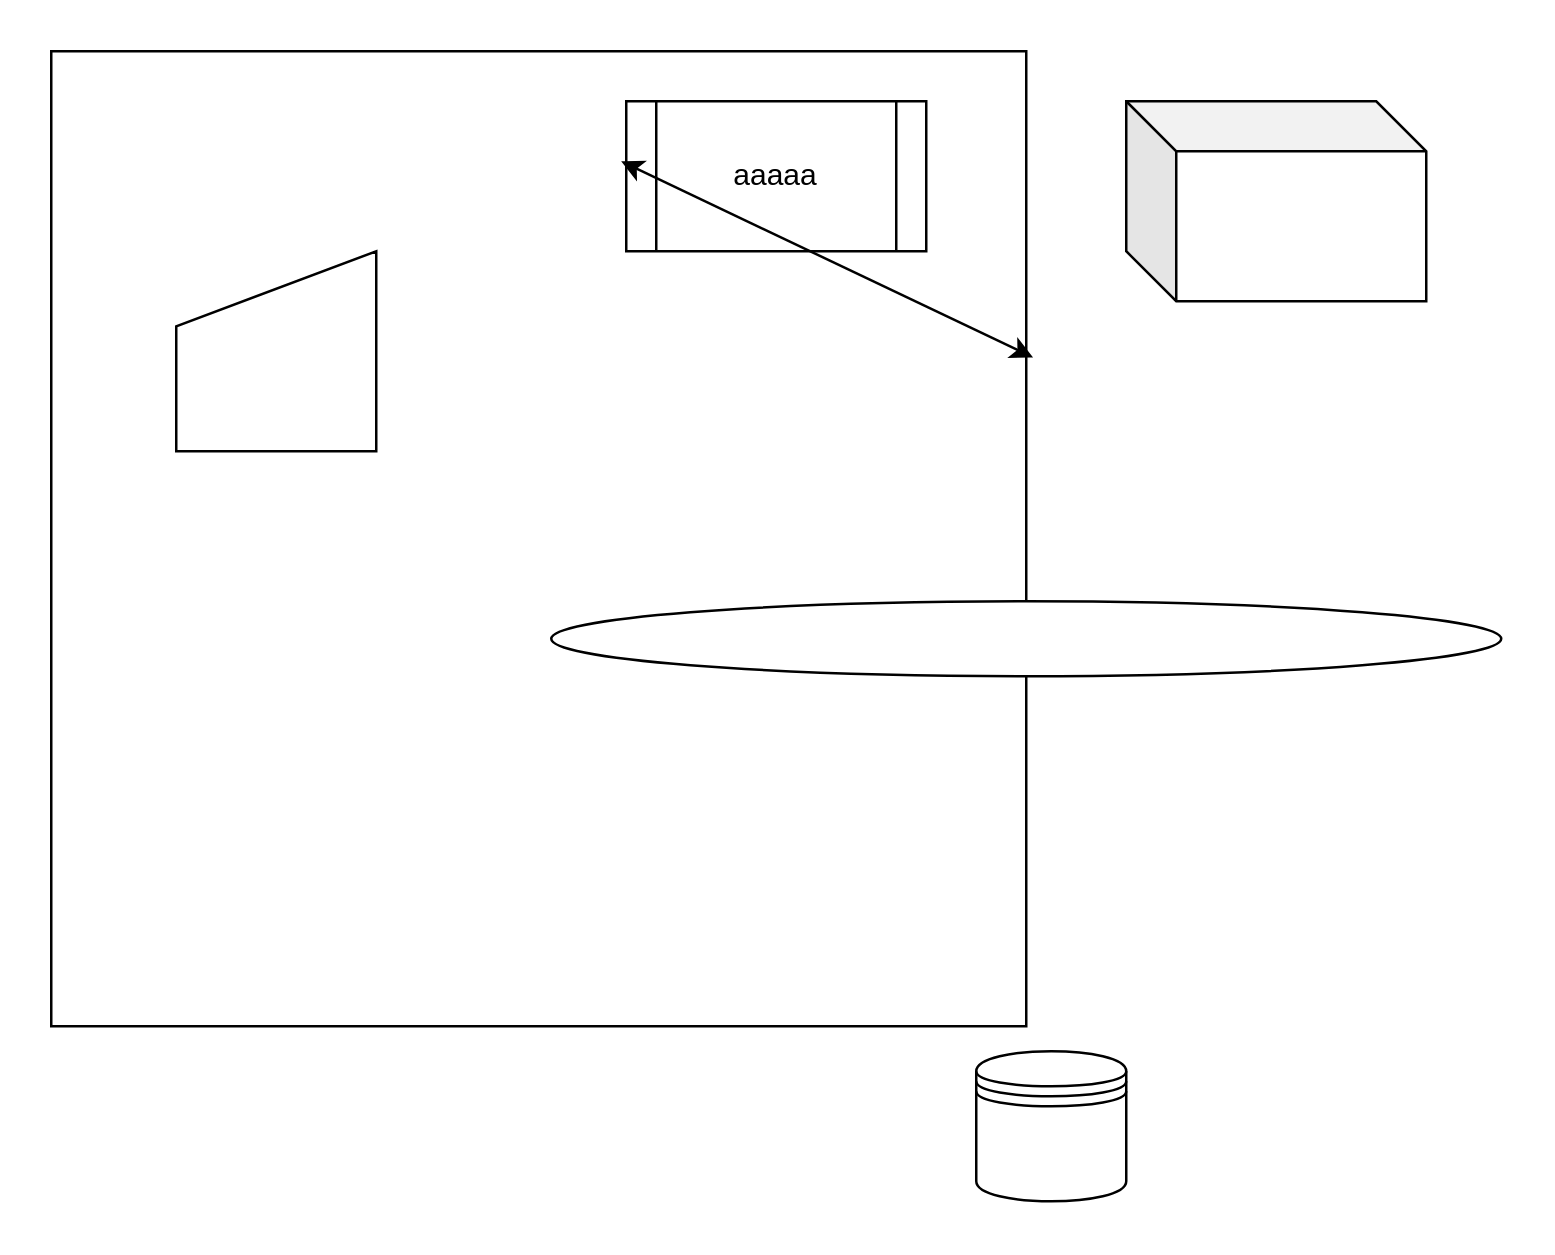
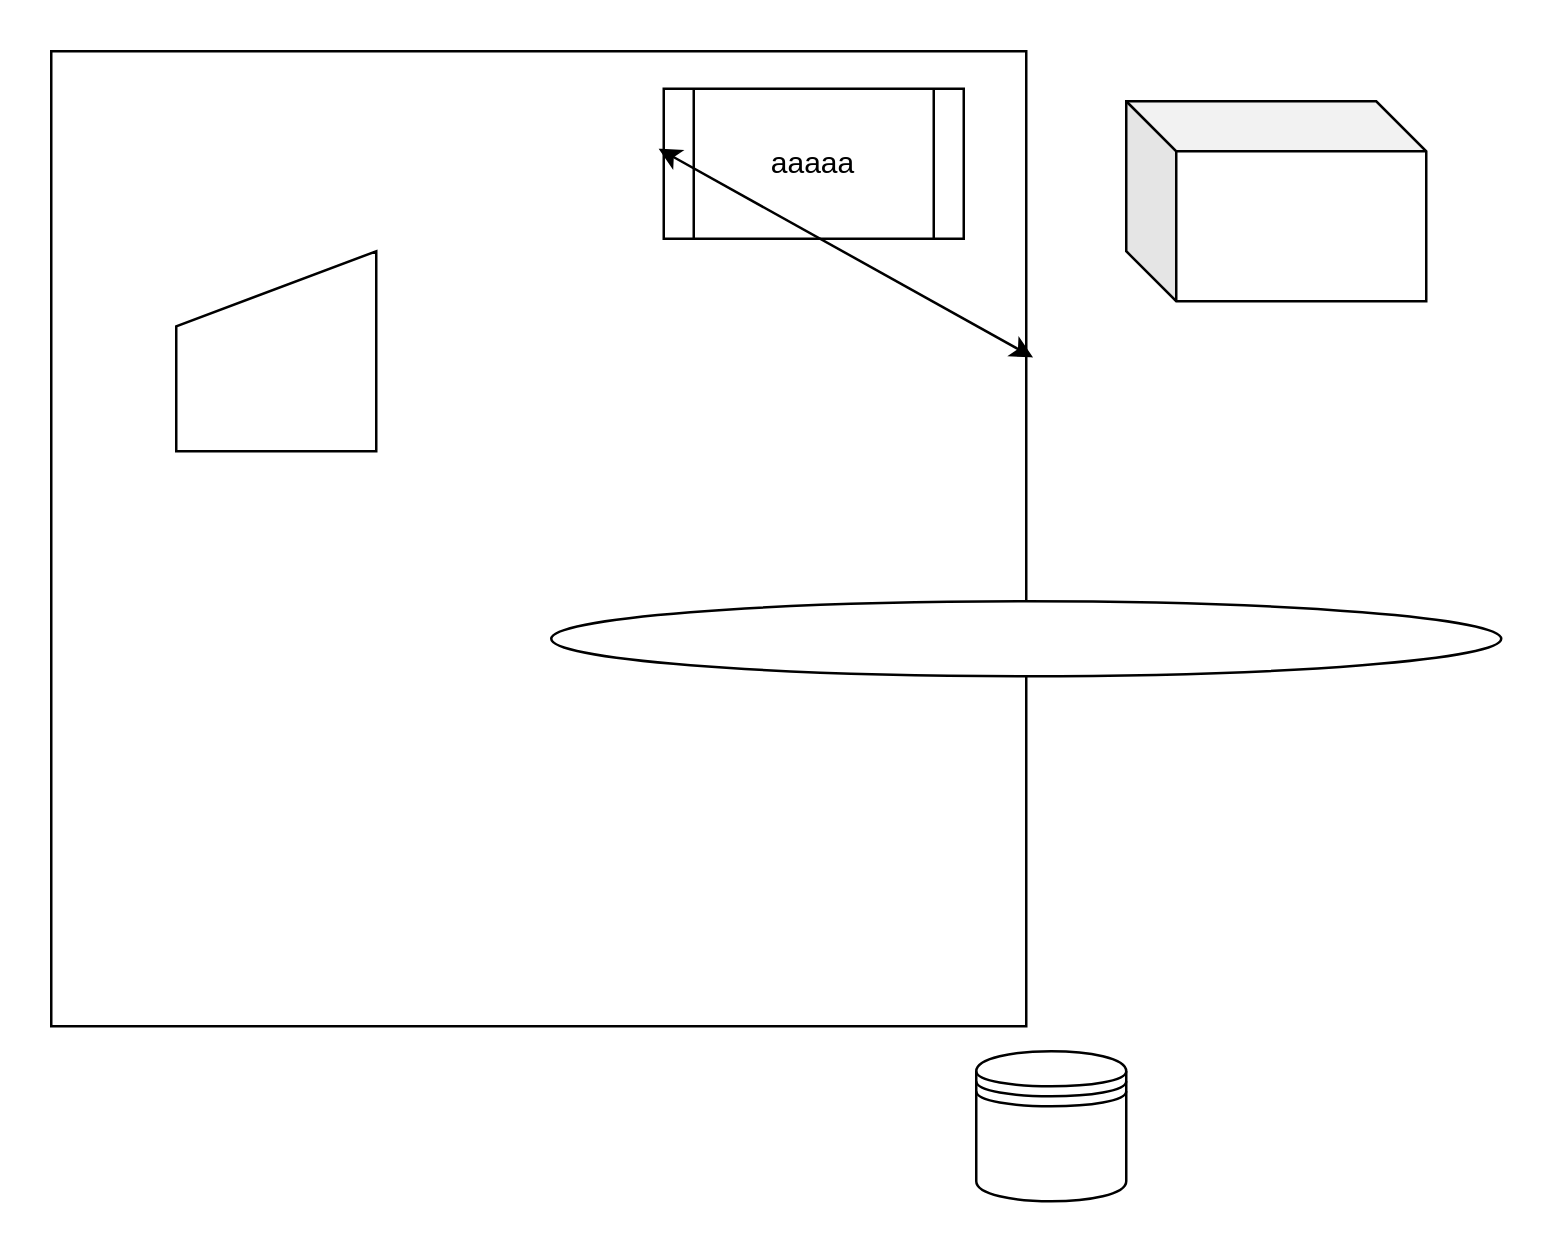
(776, 176) -> (814, 164)
